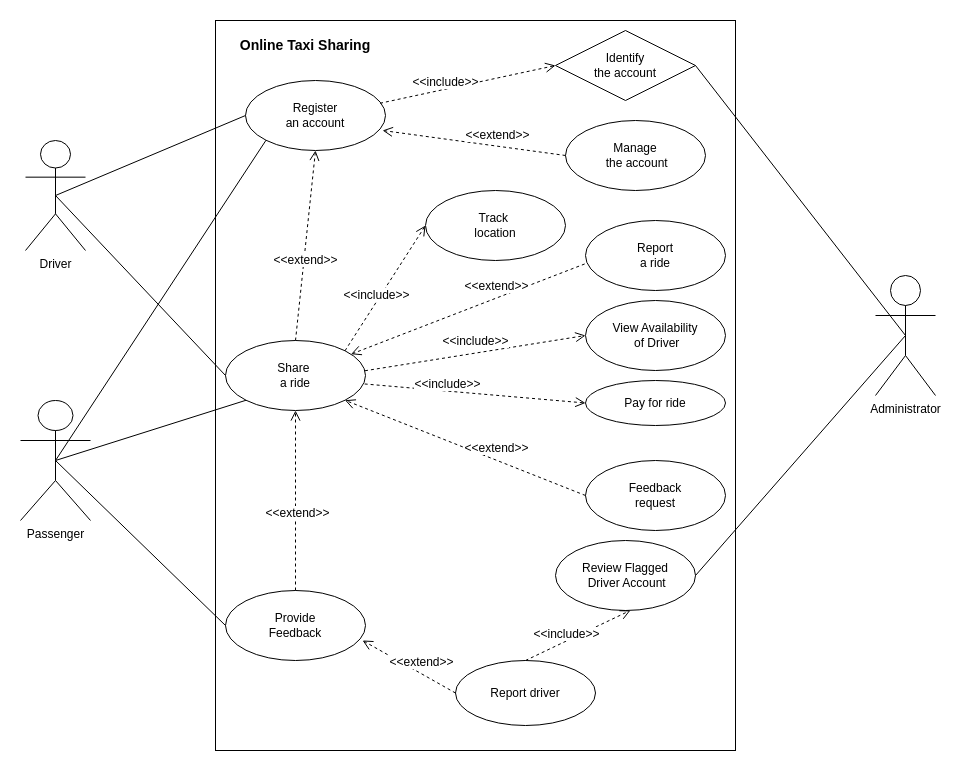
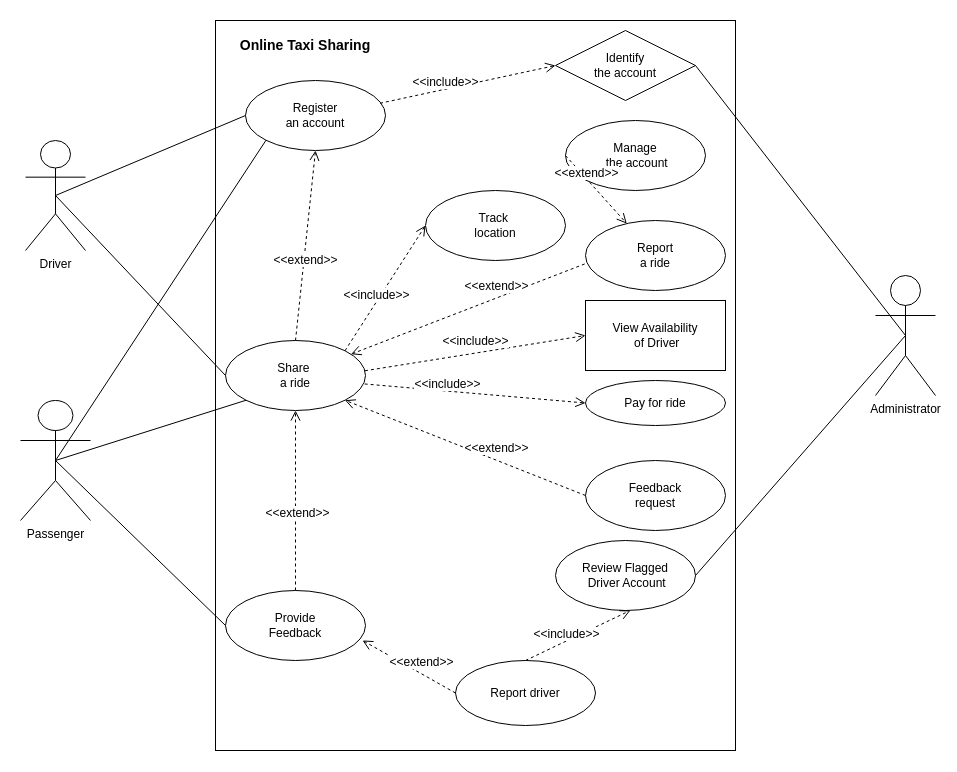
(475, 143) -> (595, 188)
(656, 336) -> (656, 336)
